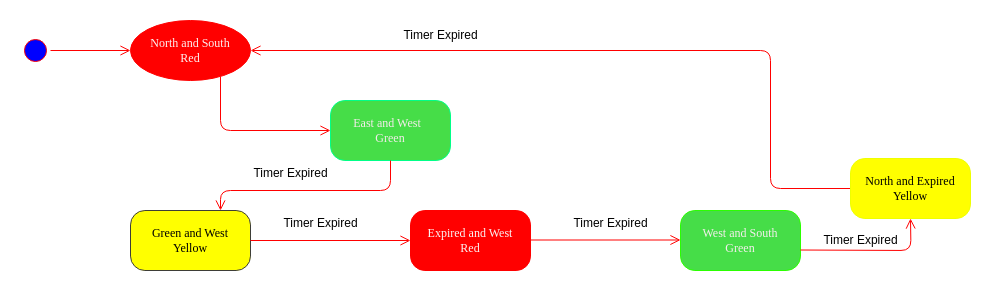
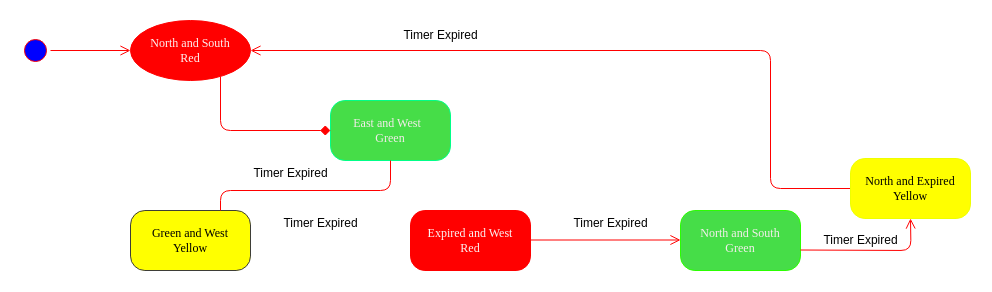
(323, 131) -> (320, 131)
(221, 202) -> (221, 202)
(329, 241) -> none
(741, 241) -> (741, 241)
